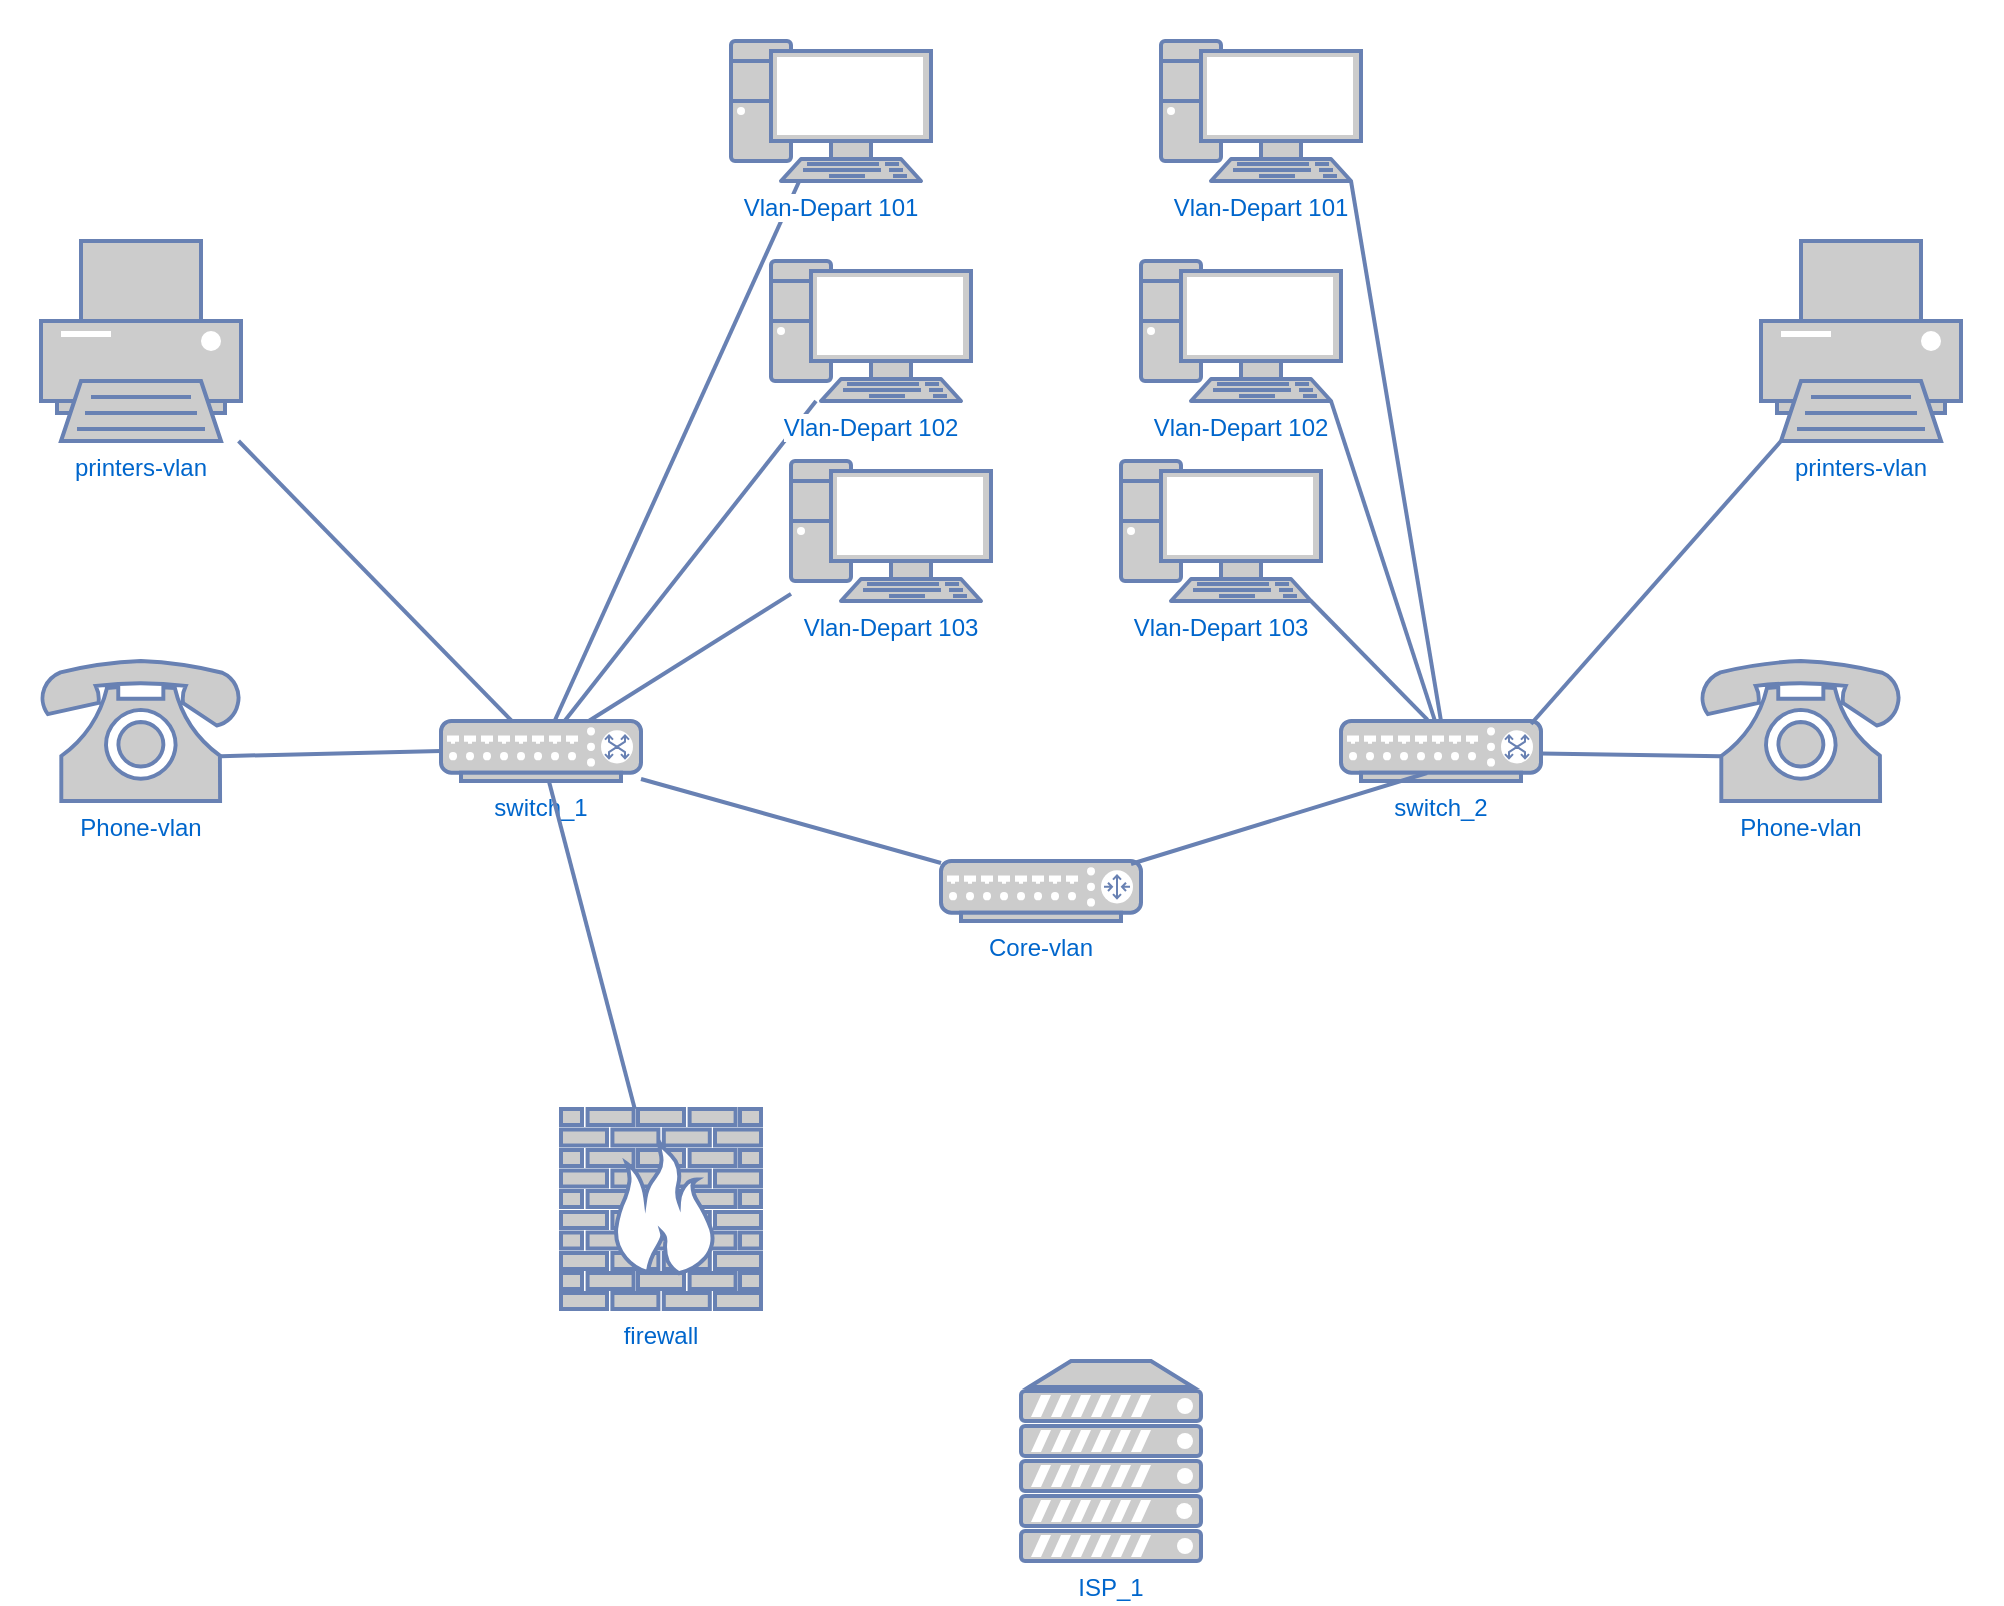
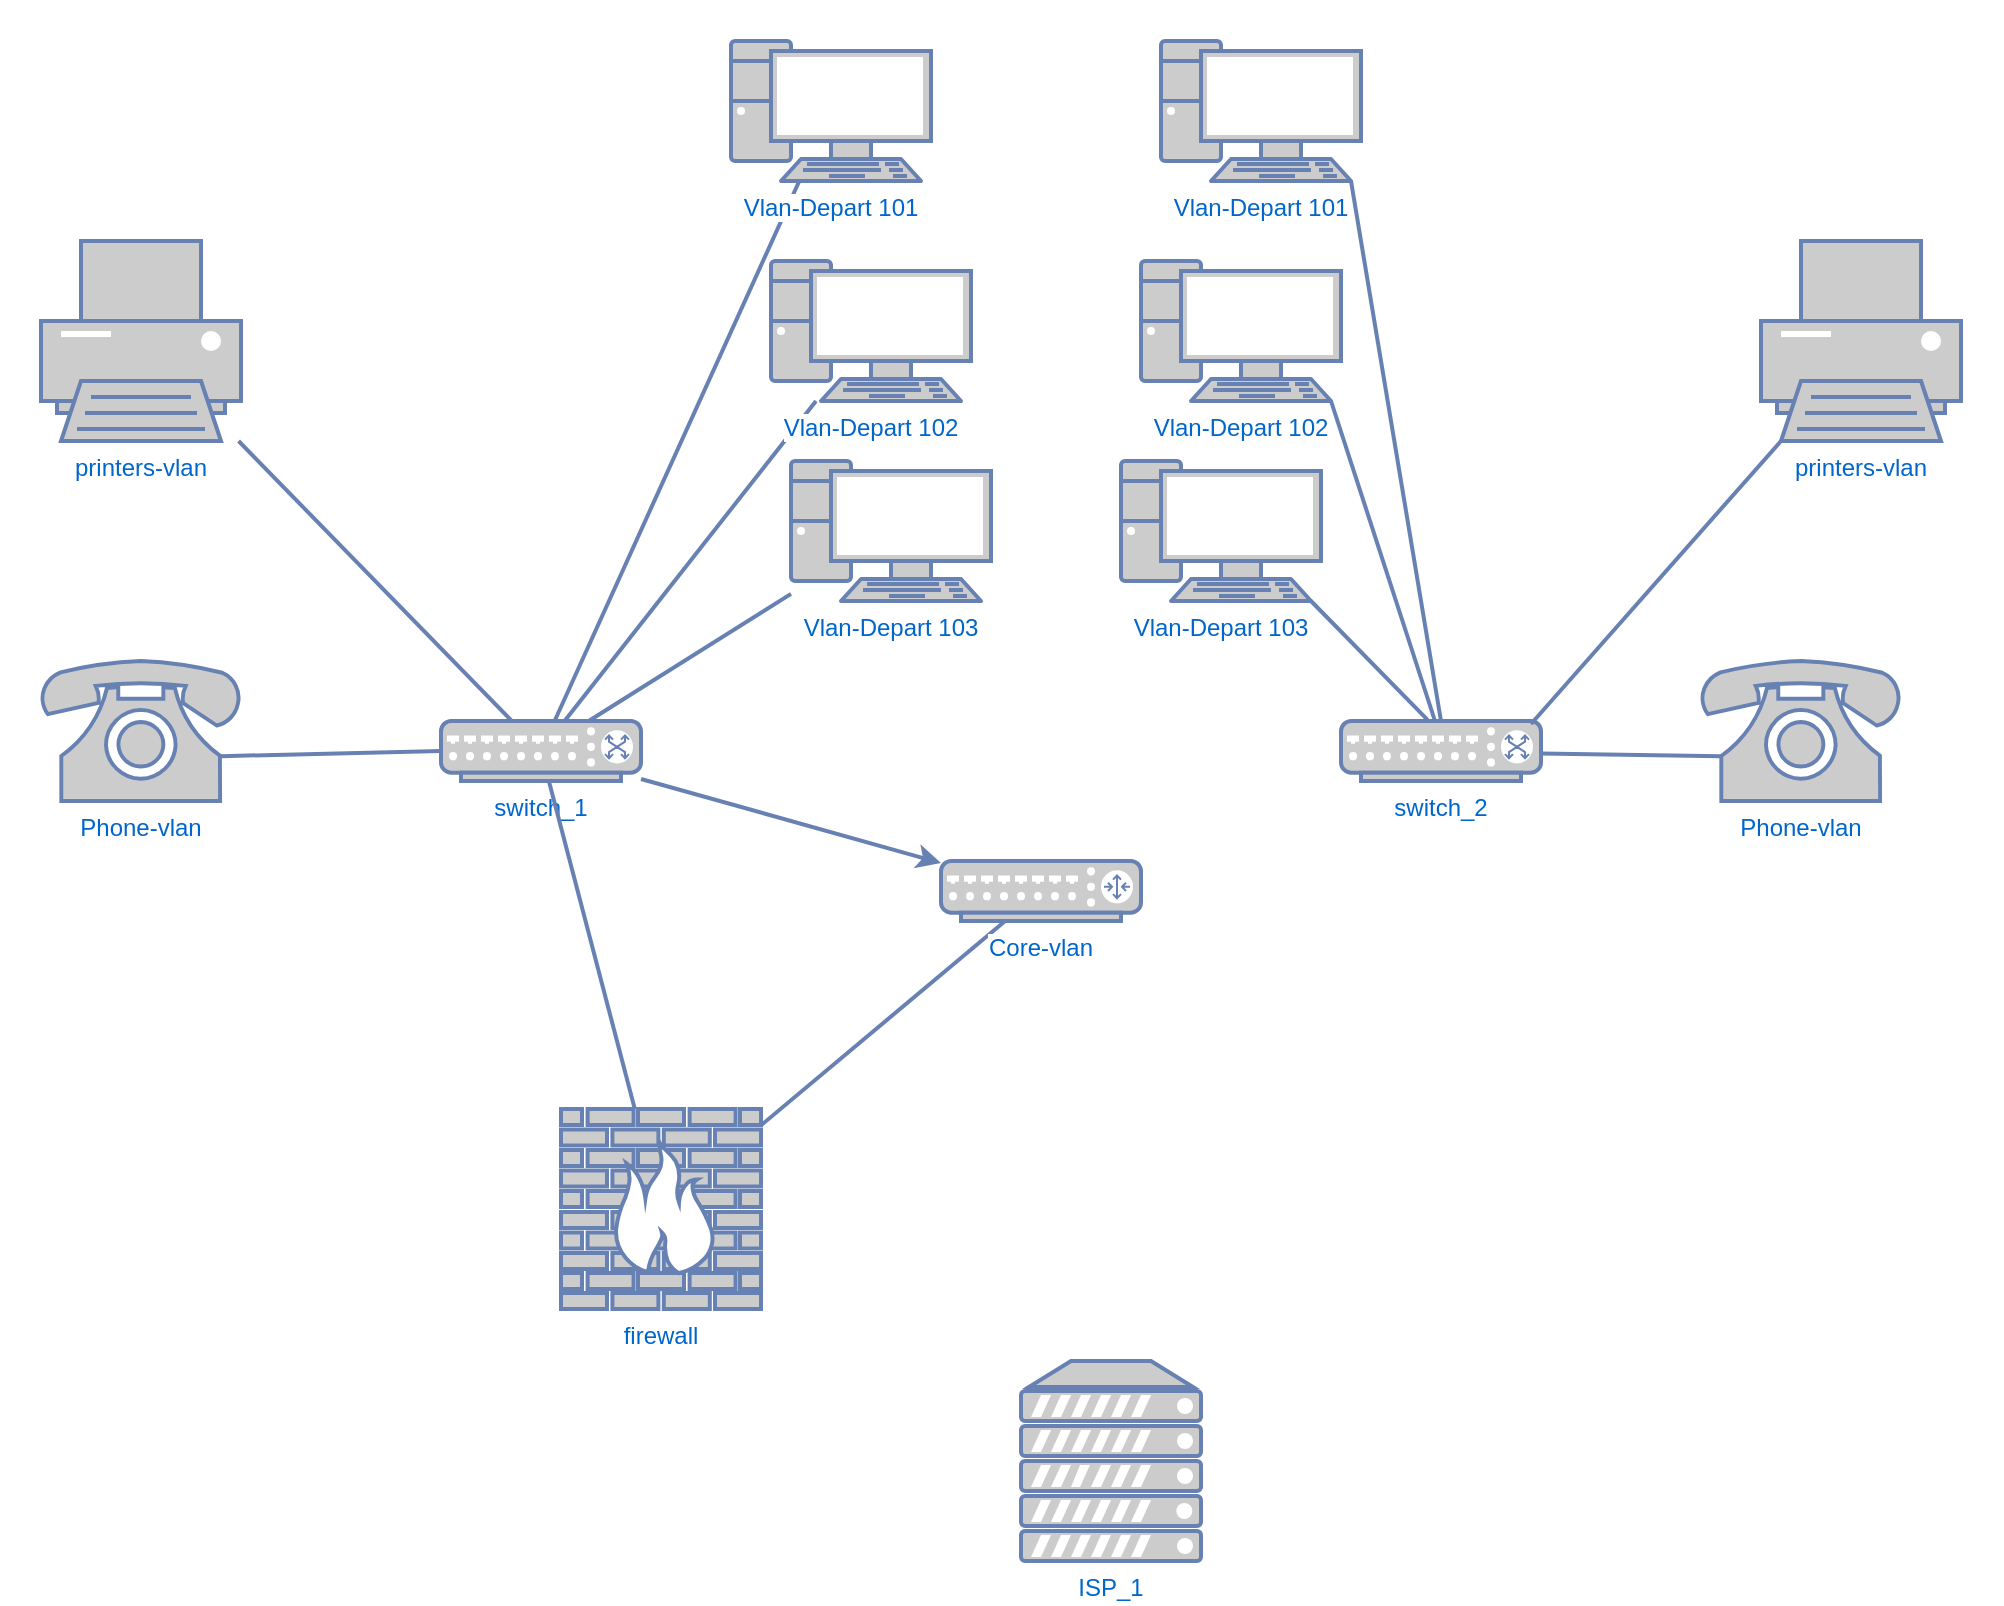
(1279, 819) -> none
(930, 860) -> (923, 858)
none -> (883, 1023)
